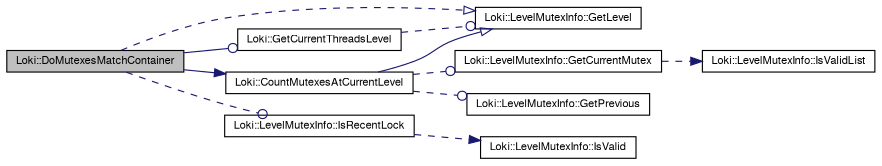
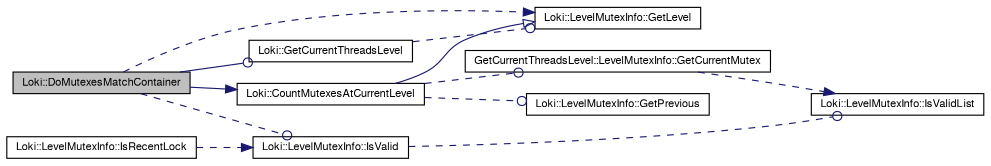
(290, 11) -> (319, 17)
(558, 61) -> (618, 61)
(192, 94) -> (212, 114)
none -> (621, 138)
